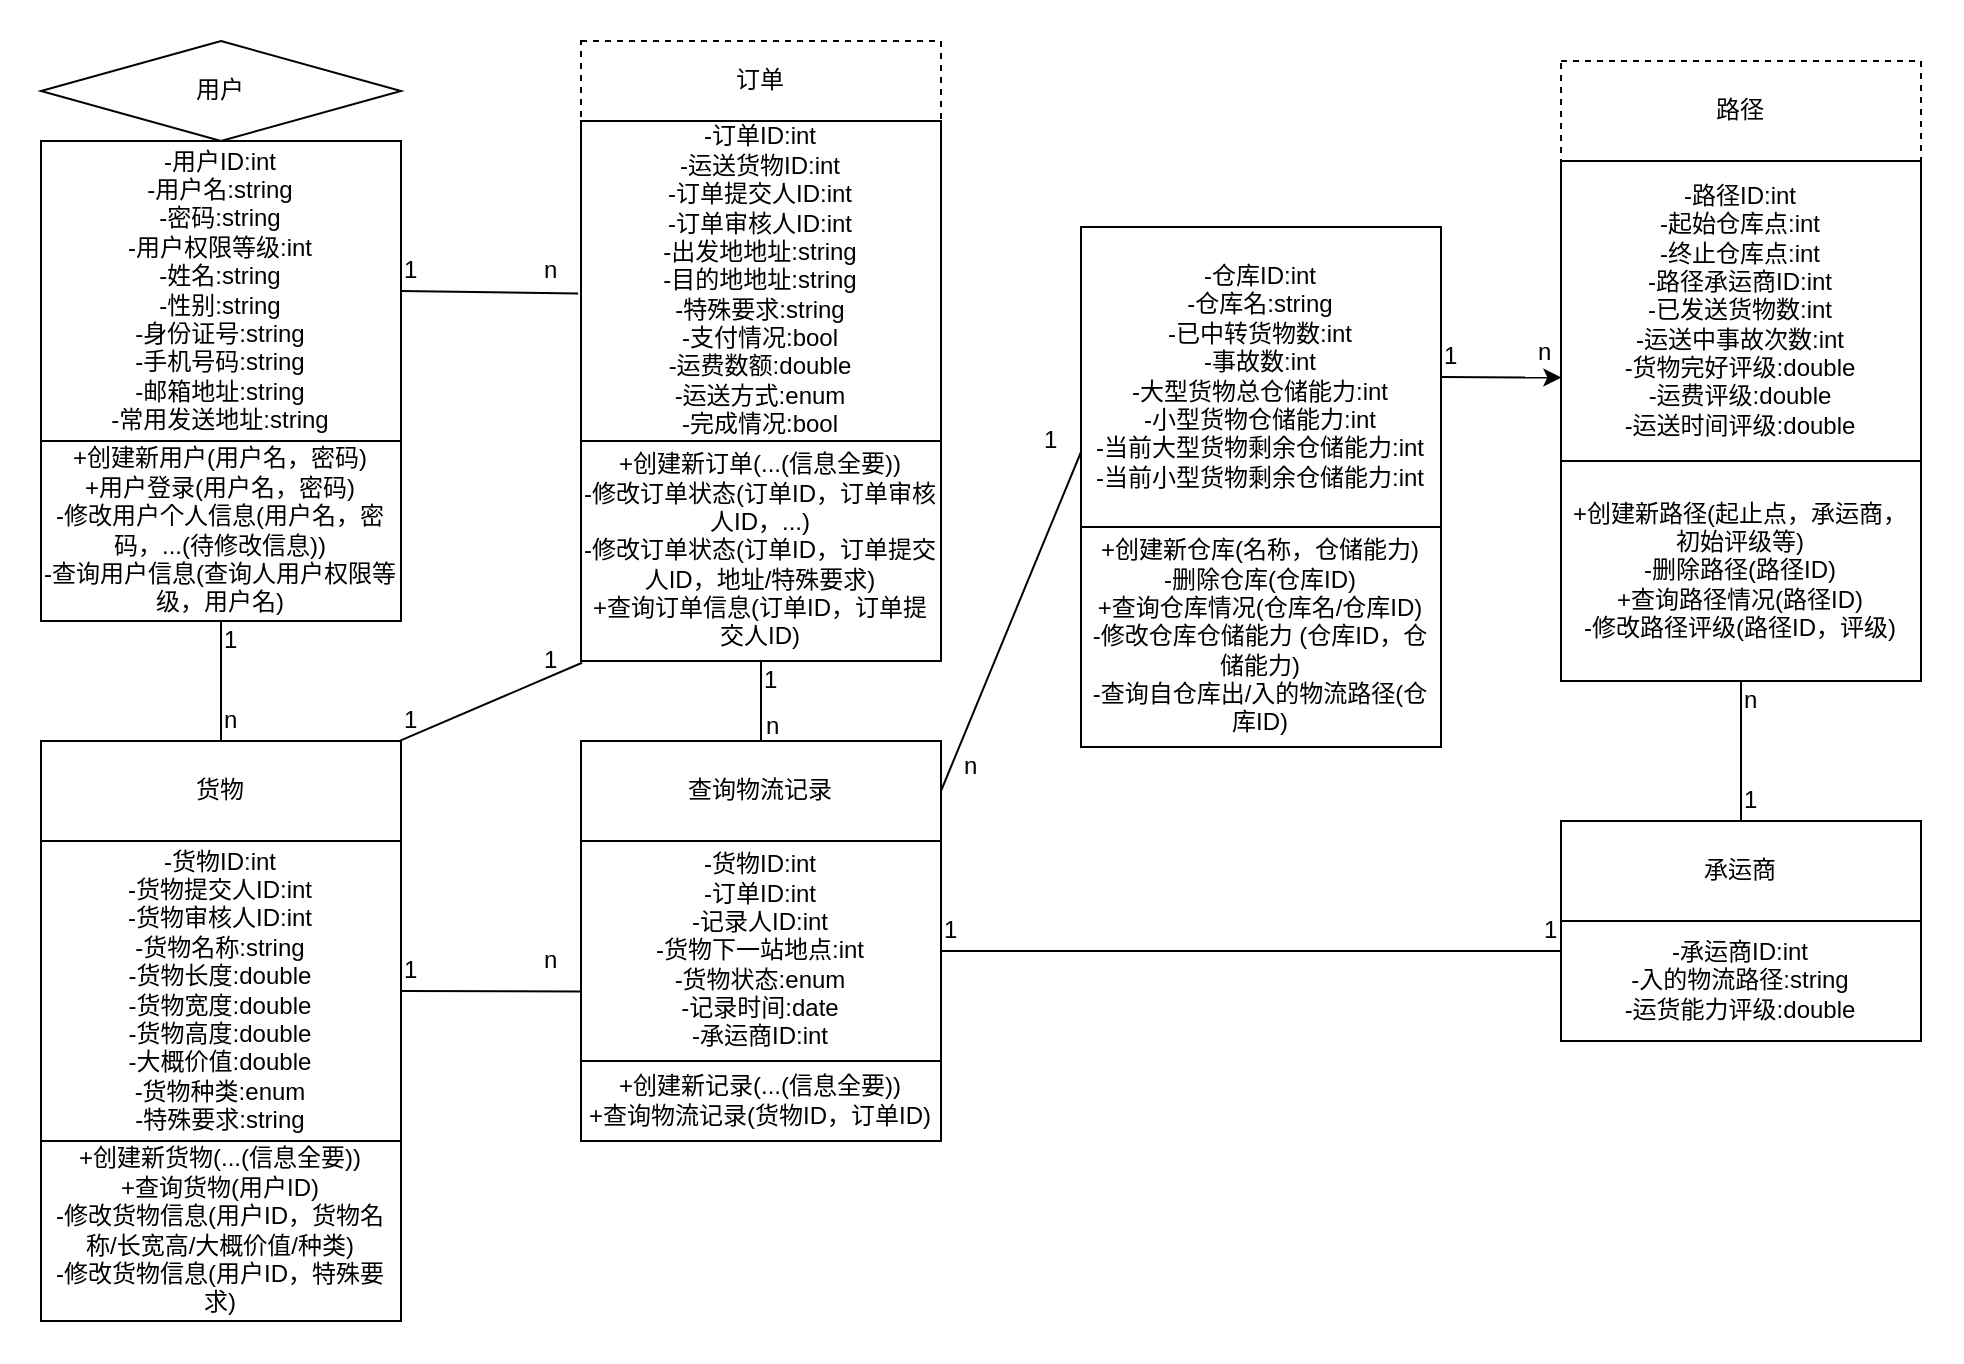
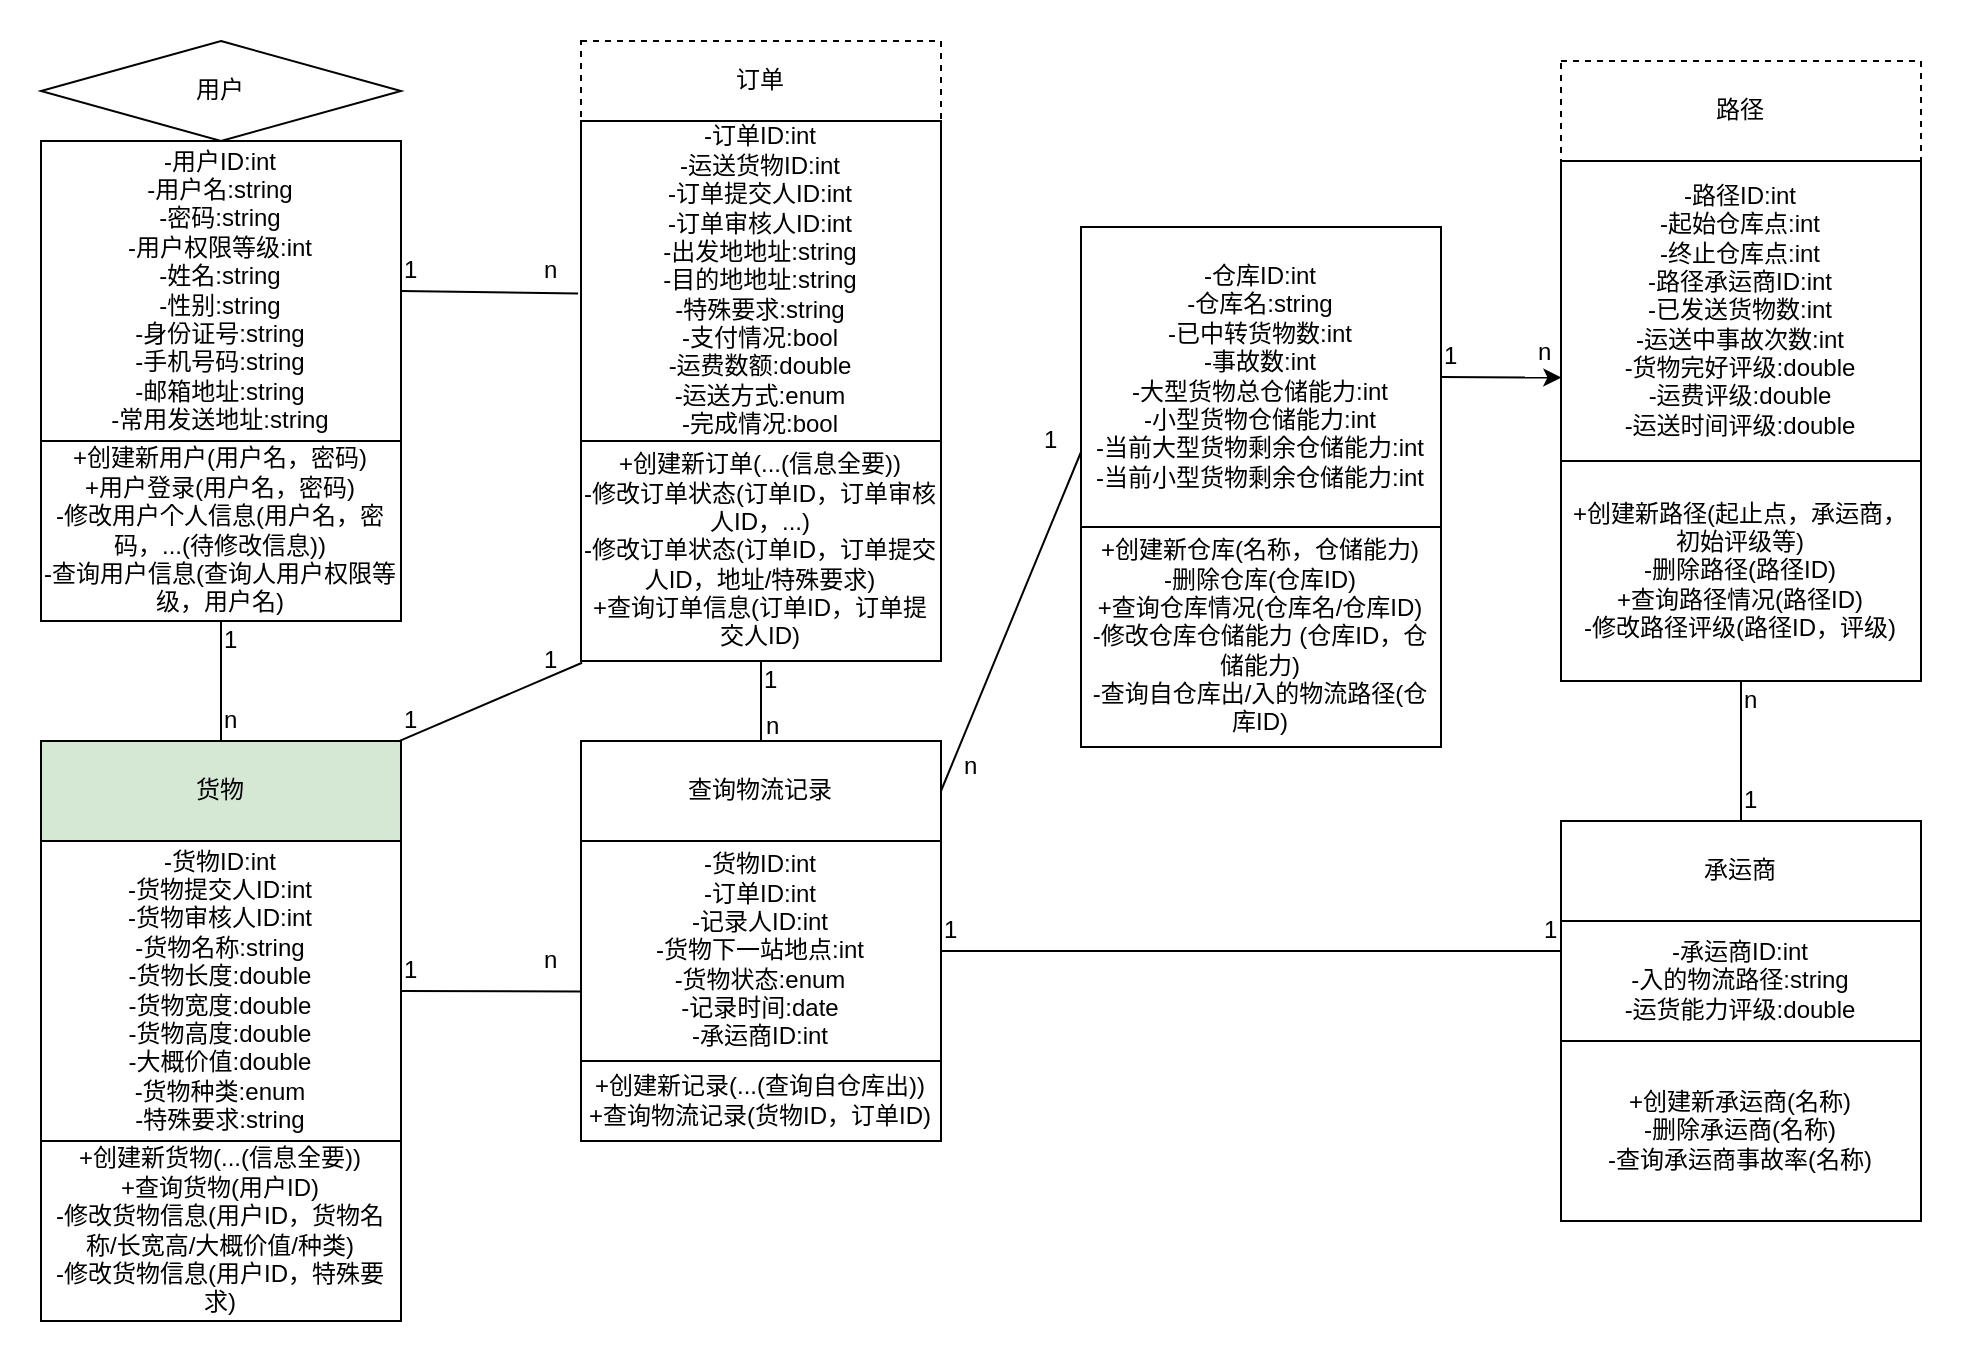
(221, 791) -> (221, 791)
(761, 1101) -> (761, 1101)
none -> (1741, 1131)
